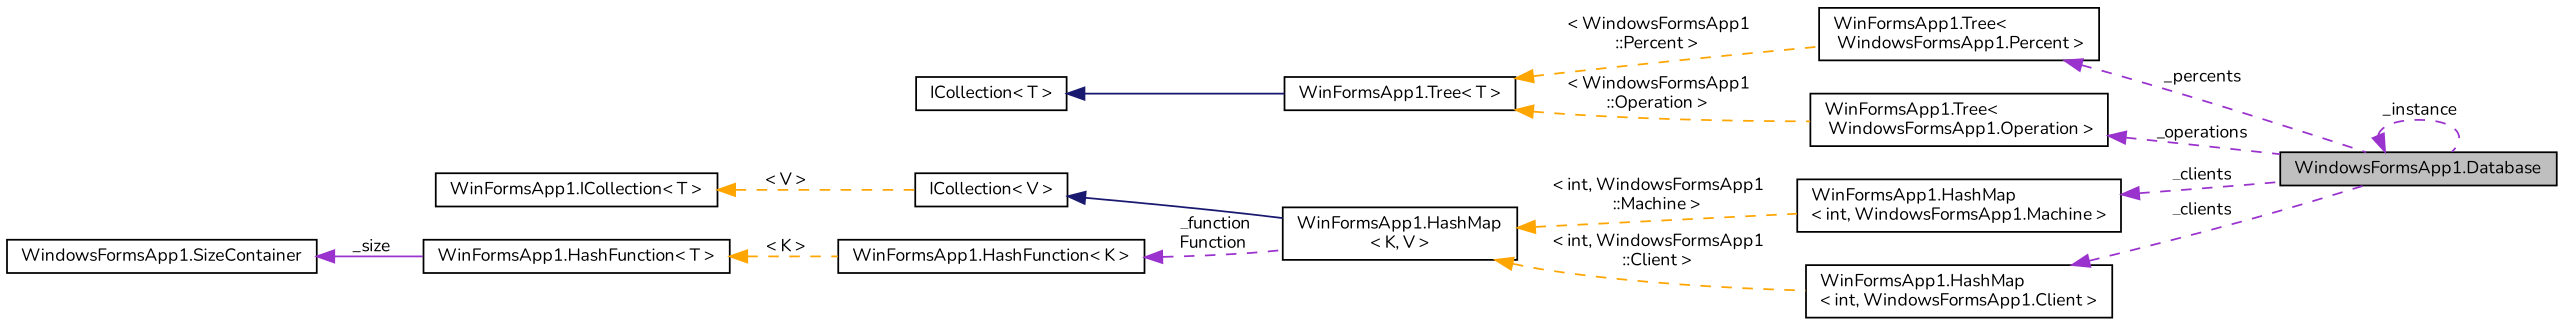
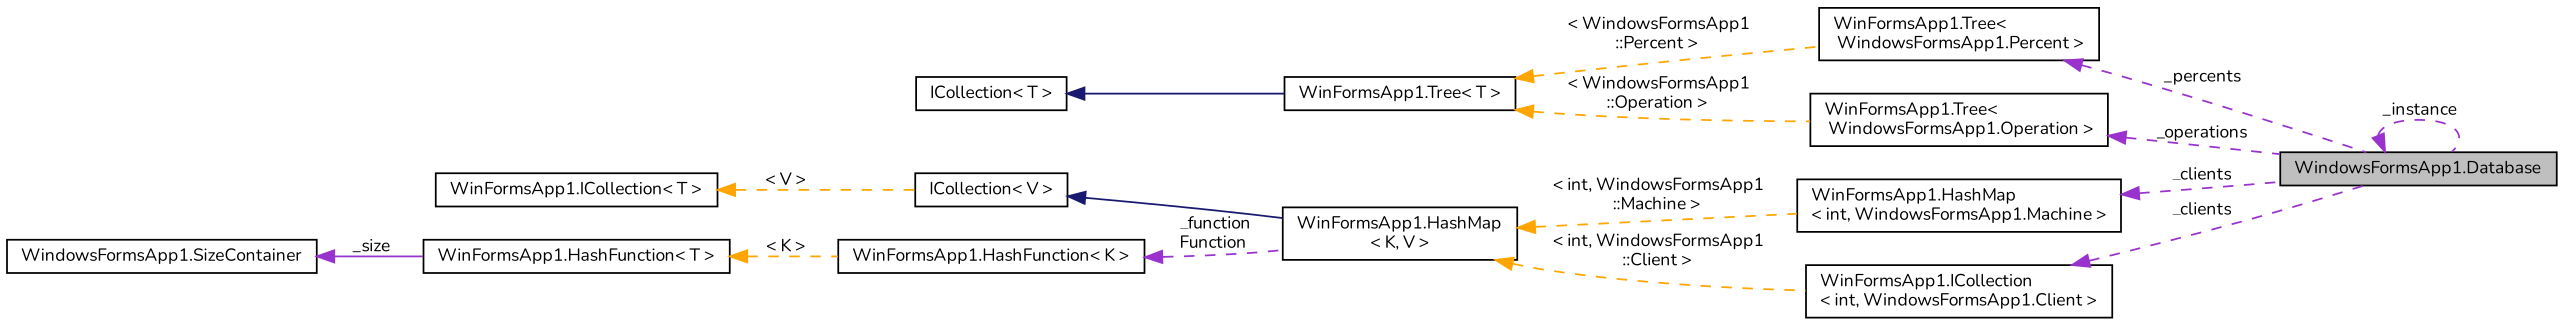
(1959, 291) -> (1959, 291)
